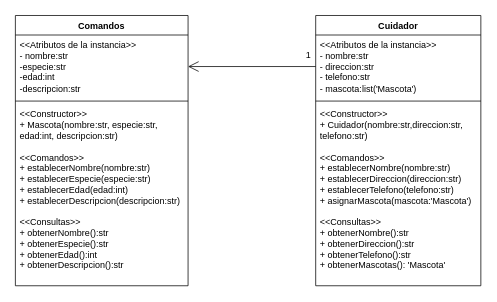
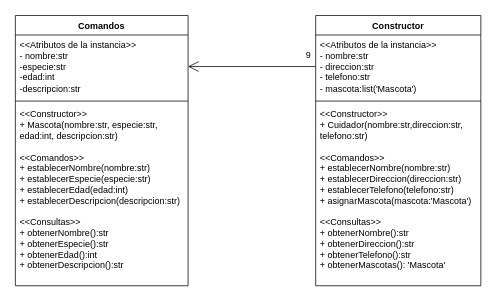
(398, 26) -> (398, 26)
(308, 55) -> (308, 55)
